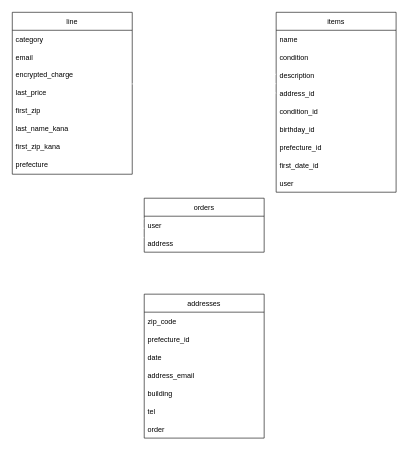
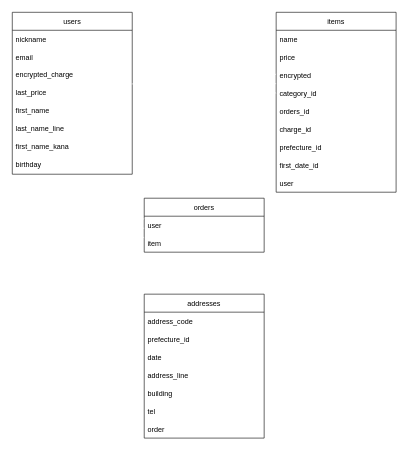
(72, 22) -> (72, 22)
(32, 40) -> (31, 40)
(296, 58) -> (289, 58)
(300, 76) -> (298, 76)
(299, 94) -> (301, 94)
(32, 110) -> (35, 110)
(301, 112) -> (297, 112)
(43, 128) -> (41, 128)
(300, 130) -> (297, 130)
(42, 146) -> (45, 146)
(36, 164) -> (31, 164)
(162, 244) -> (155, 244)
(163, 322) -> (172, 322)
(172, 376) -> (170, 376)
